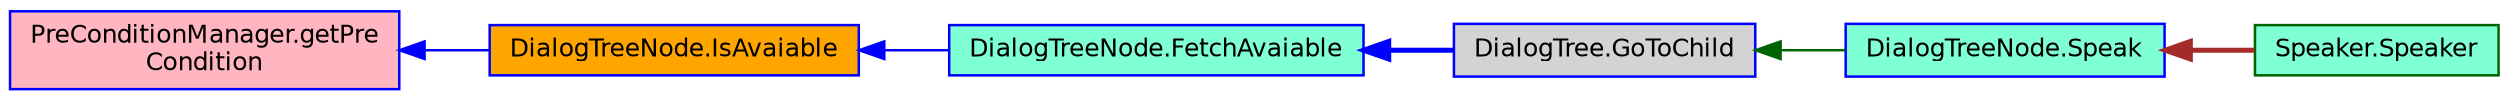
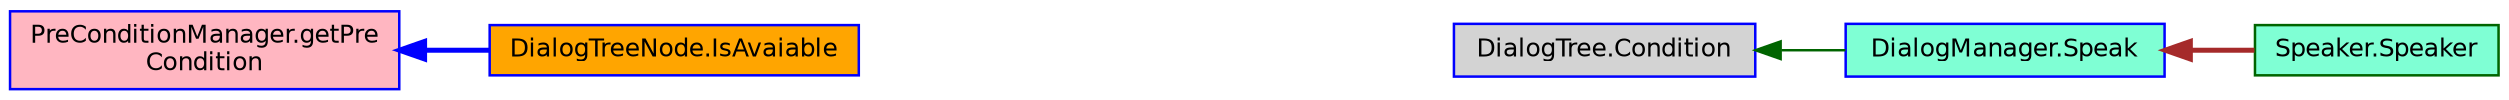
(457, 50) -> (457, 50)
(1156, 50) -> none
(1605, 50) -> (1605, 50)
(2005, 50) -> (2005, 50)
